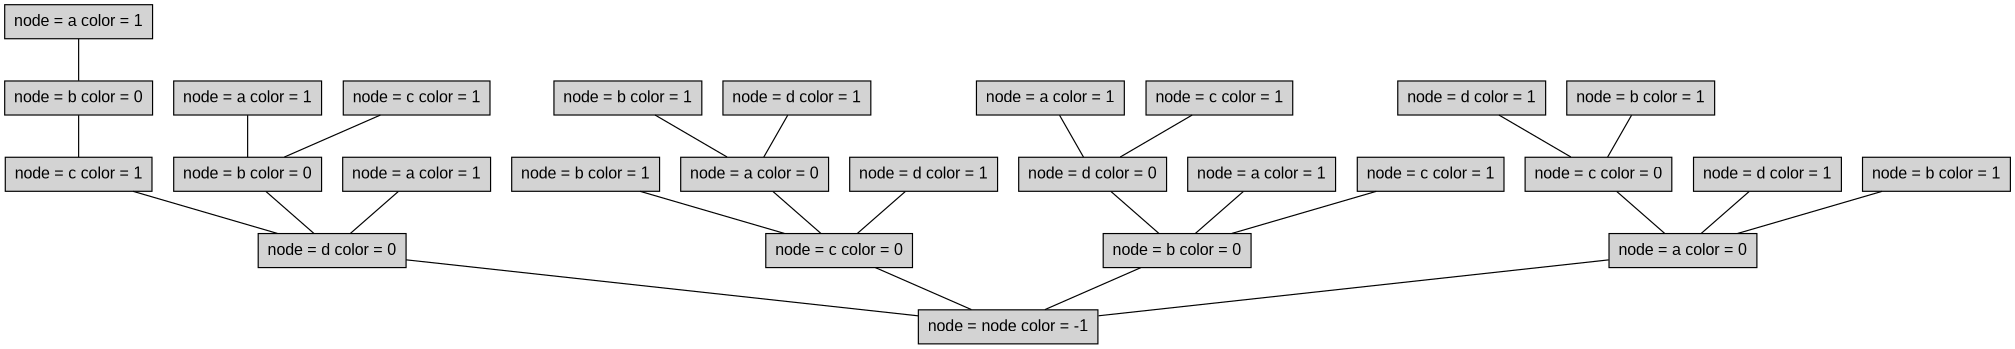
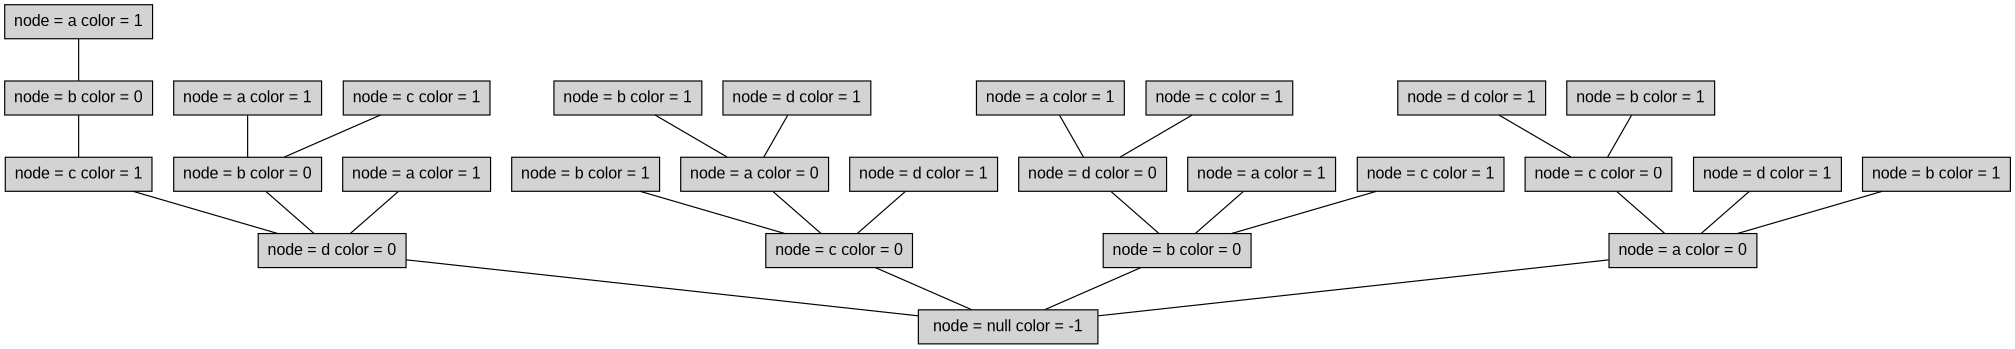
(1008, 327) -> (1008, 327)
